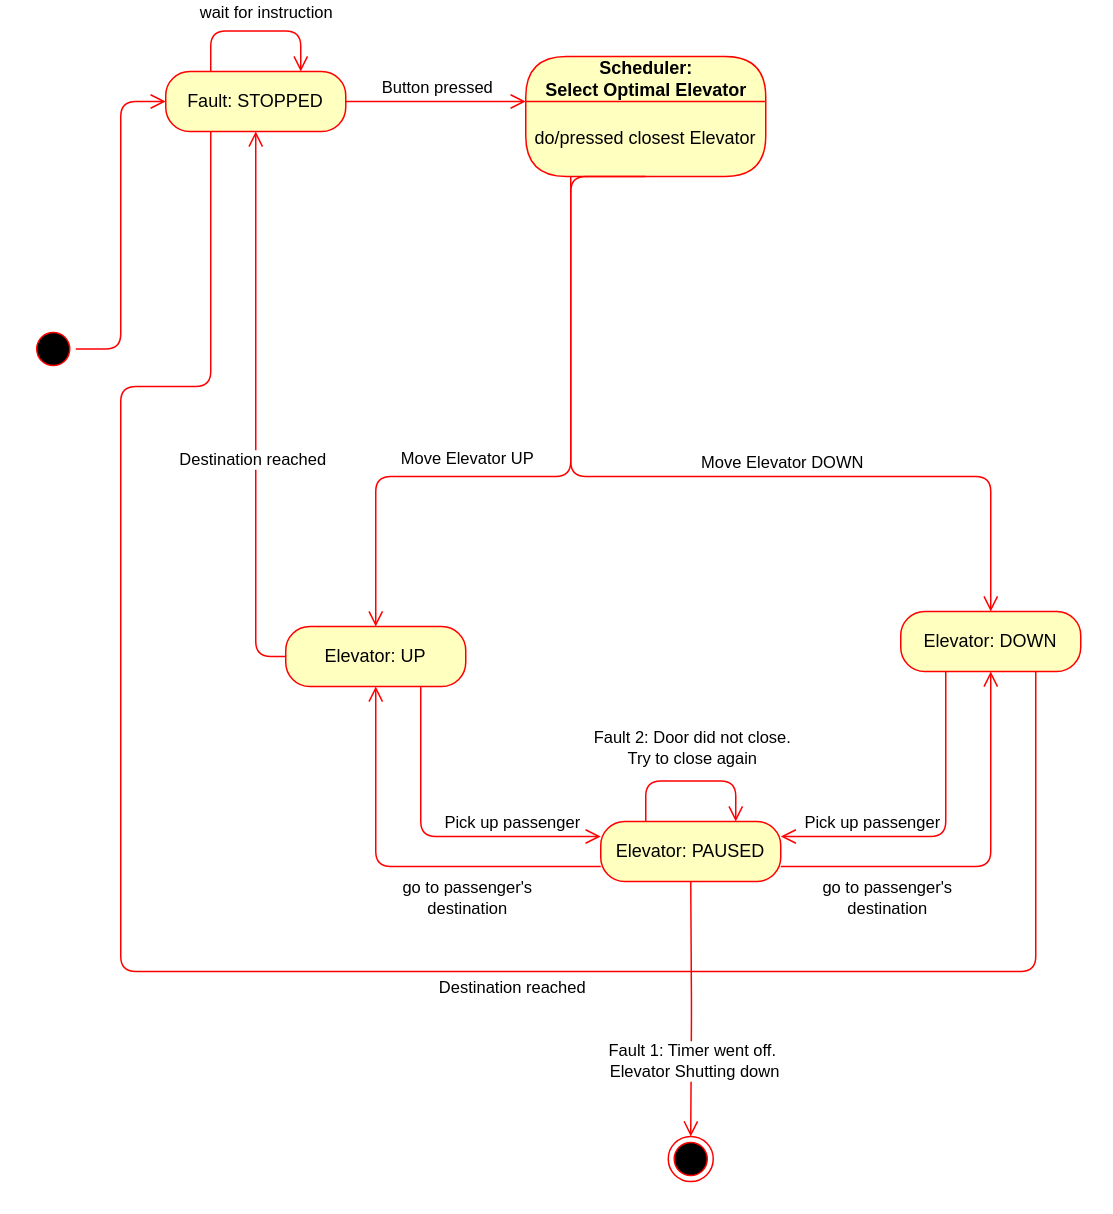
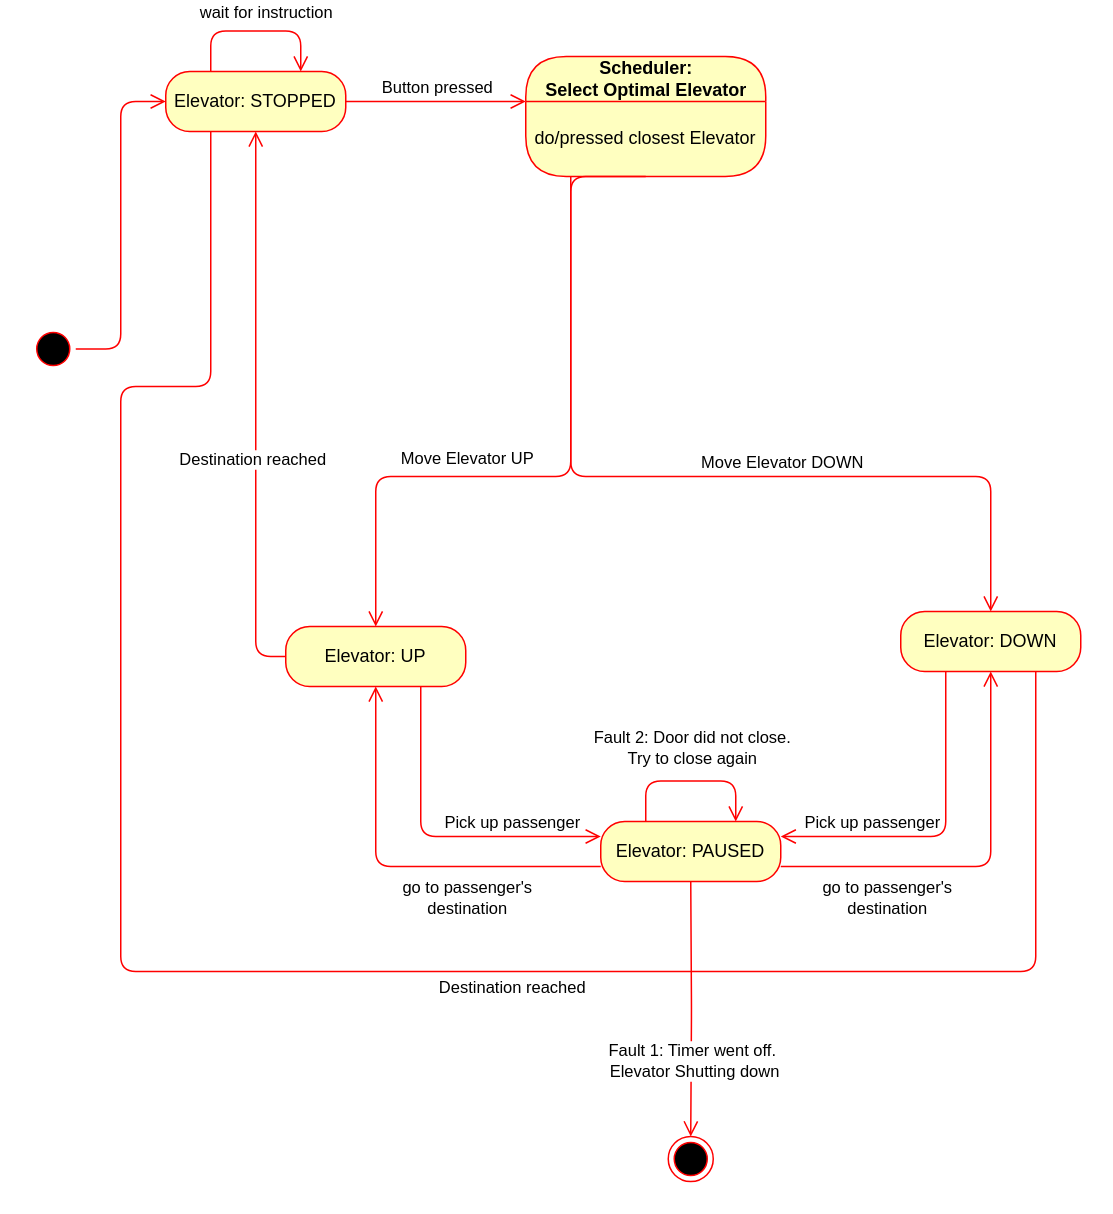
(256, 101) -> (256, 101)
